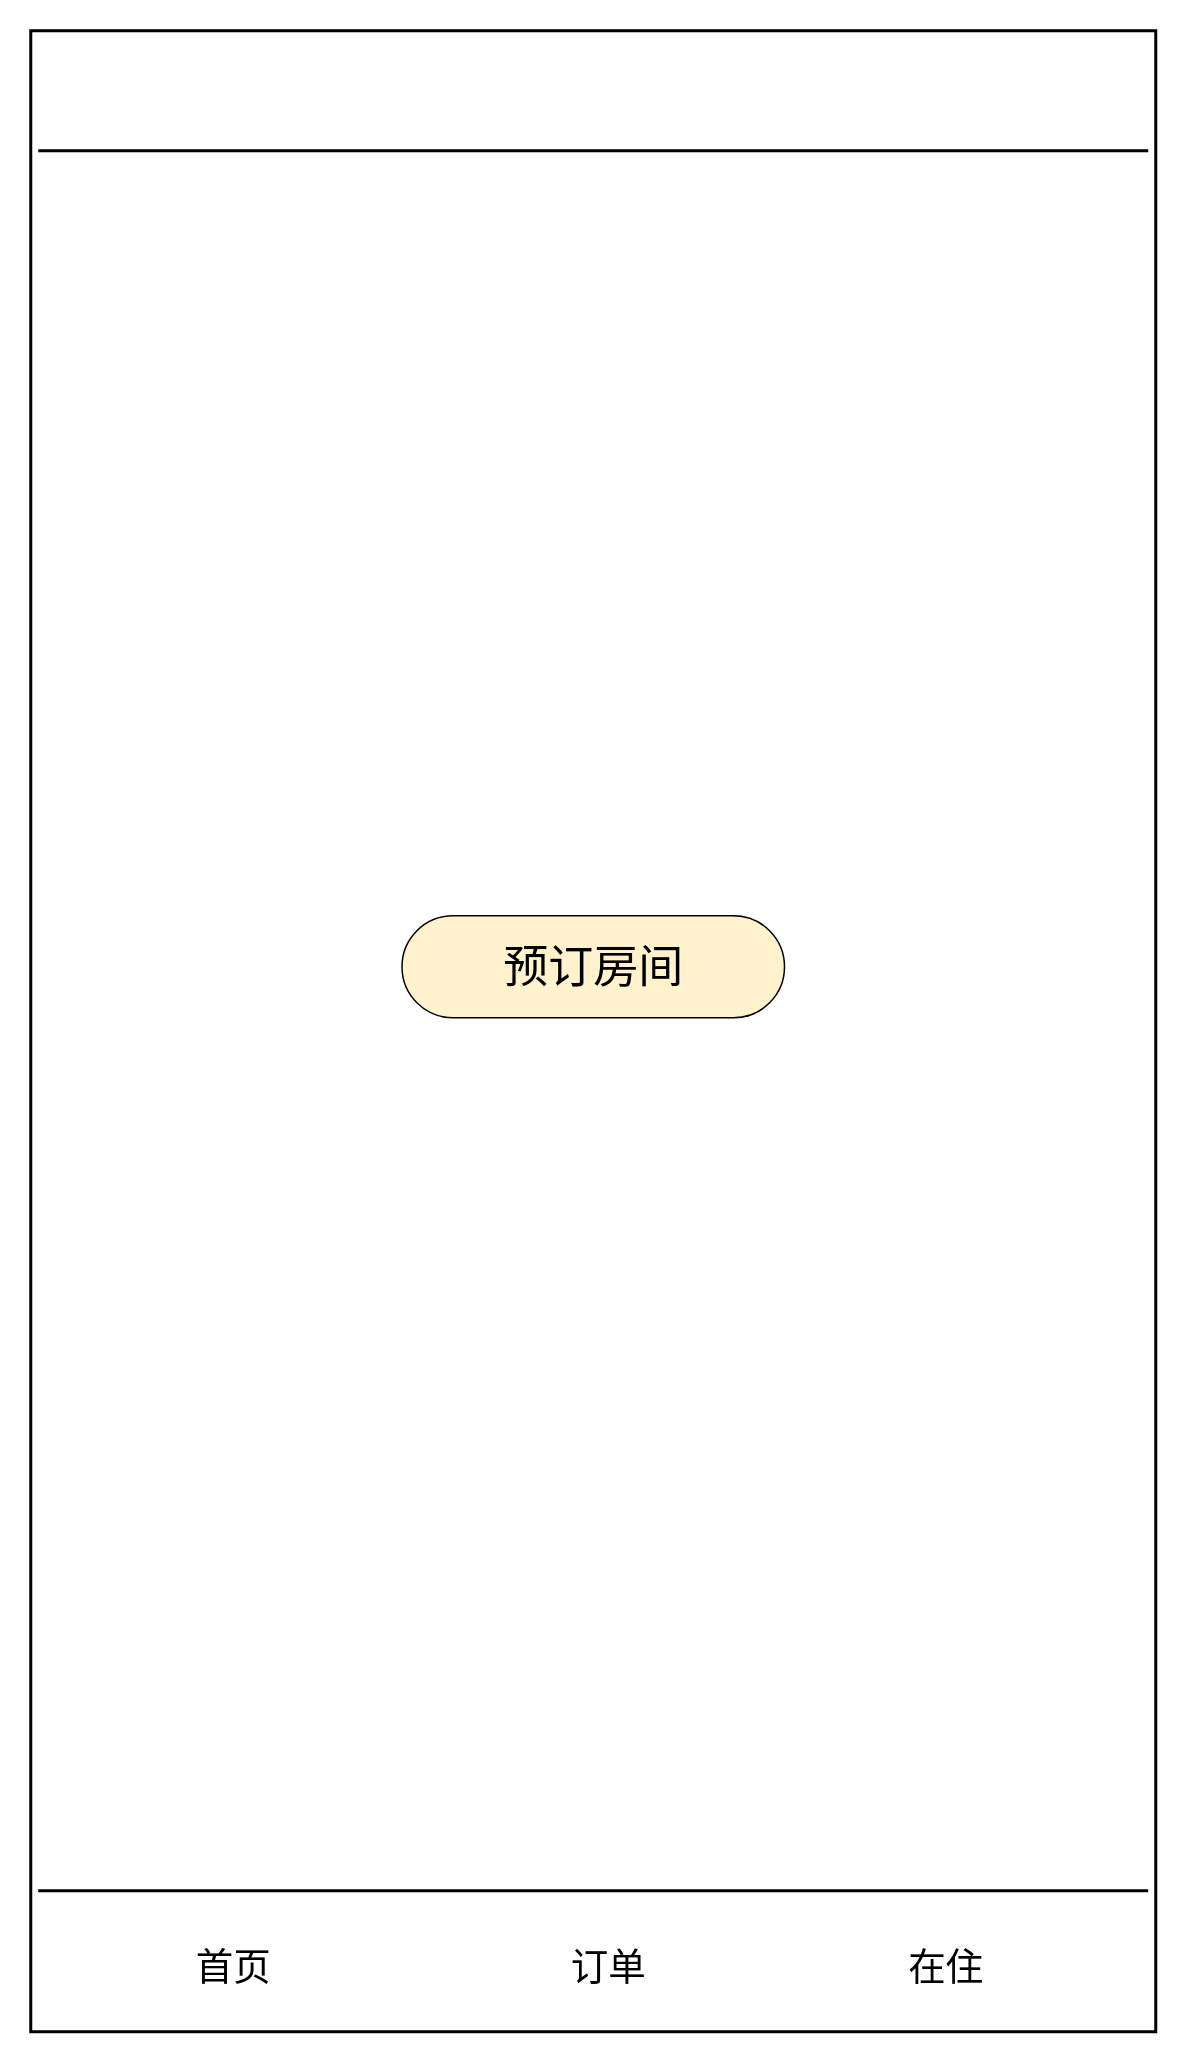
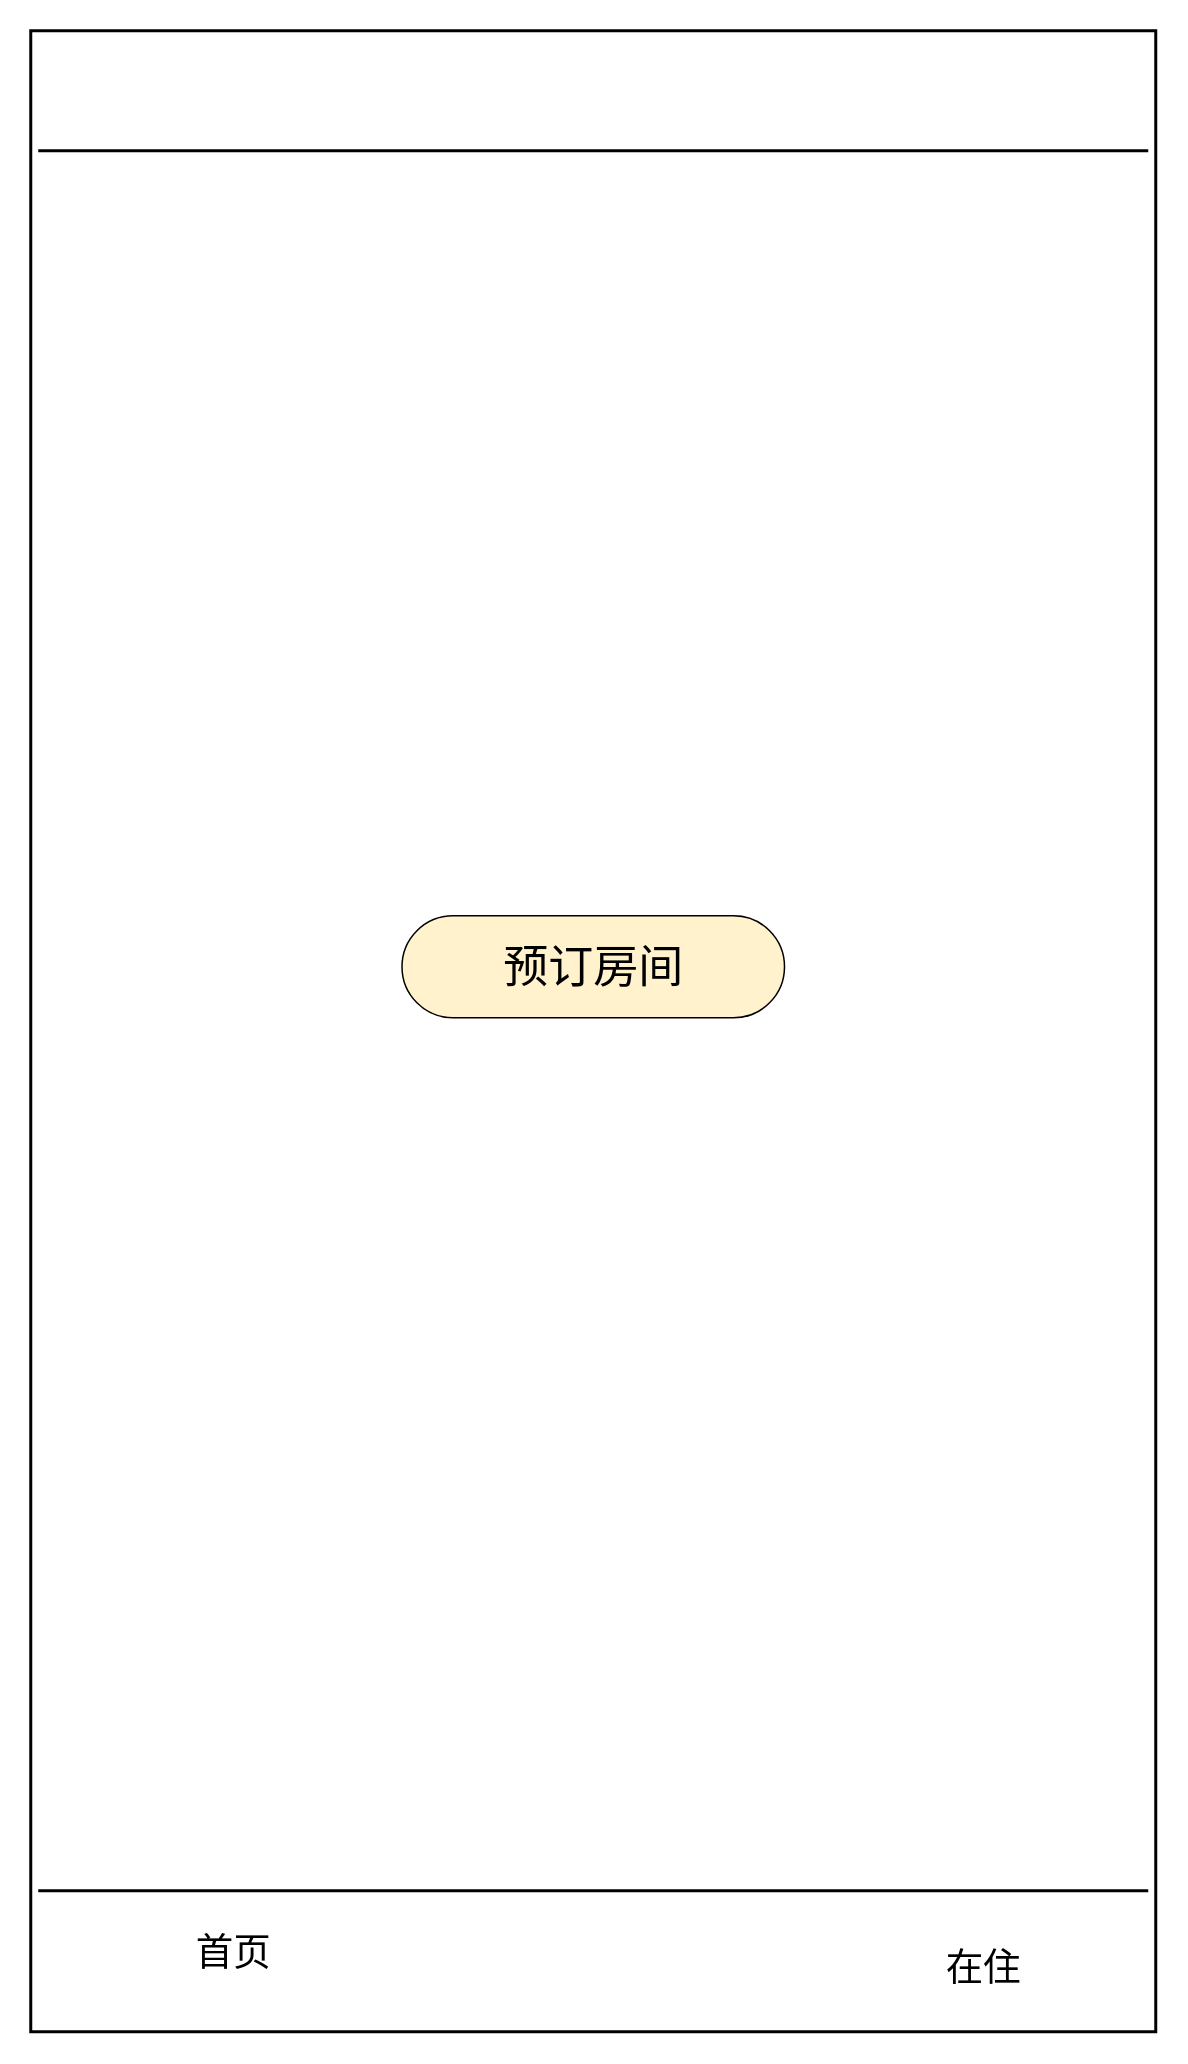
(233, 1966) -> (233, 1951)
(608, 1966) -> none
(946, 1966) -> (983, 1966)
